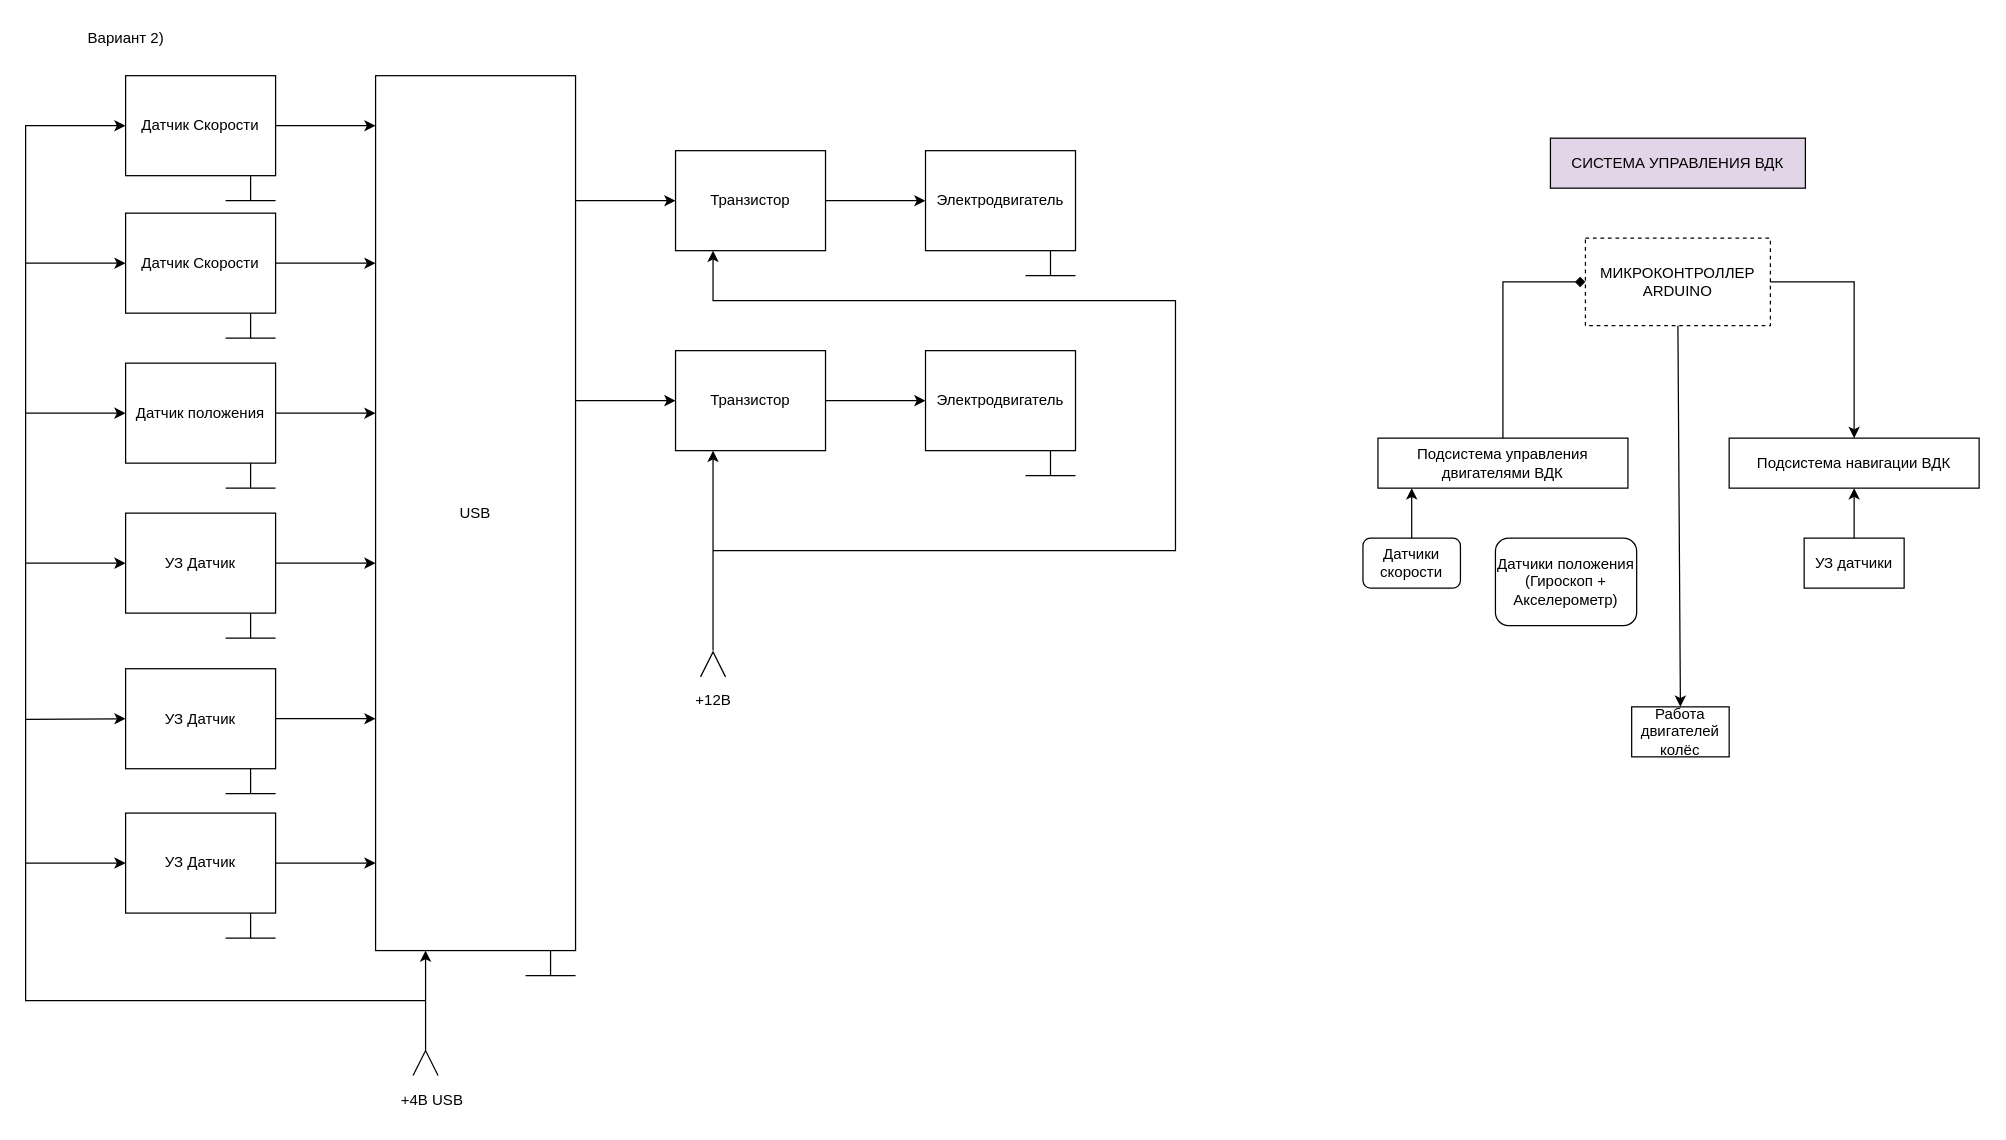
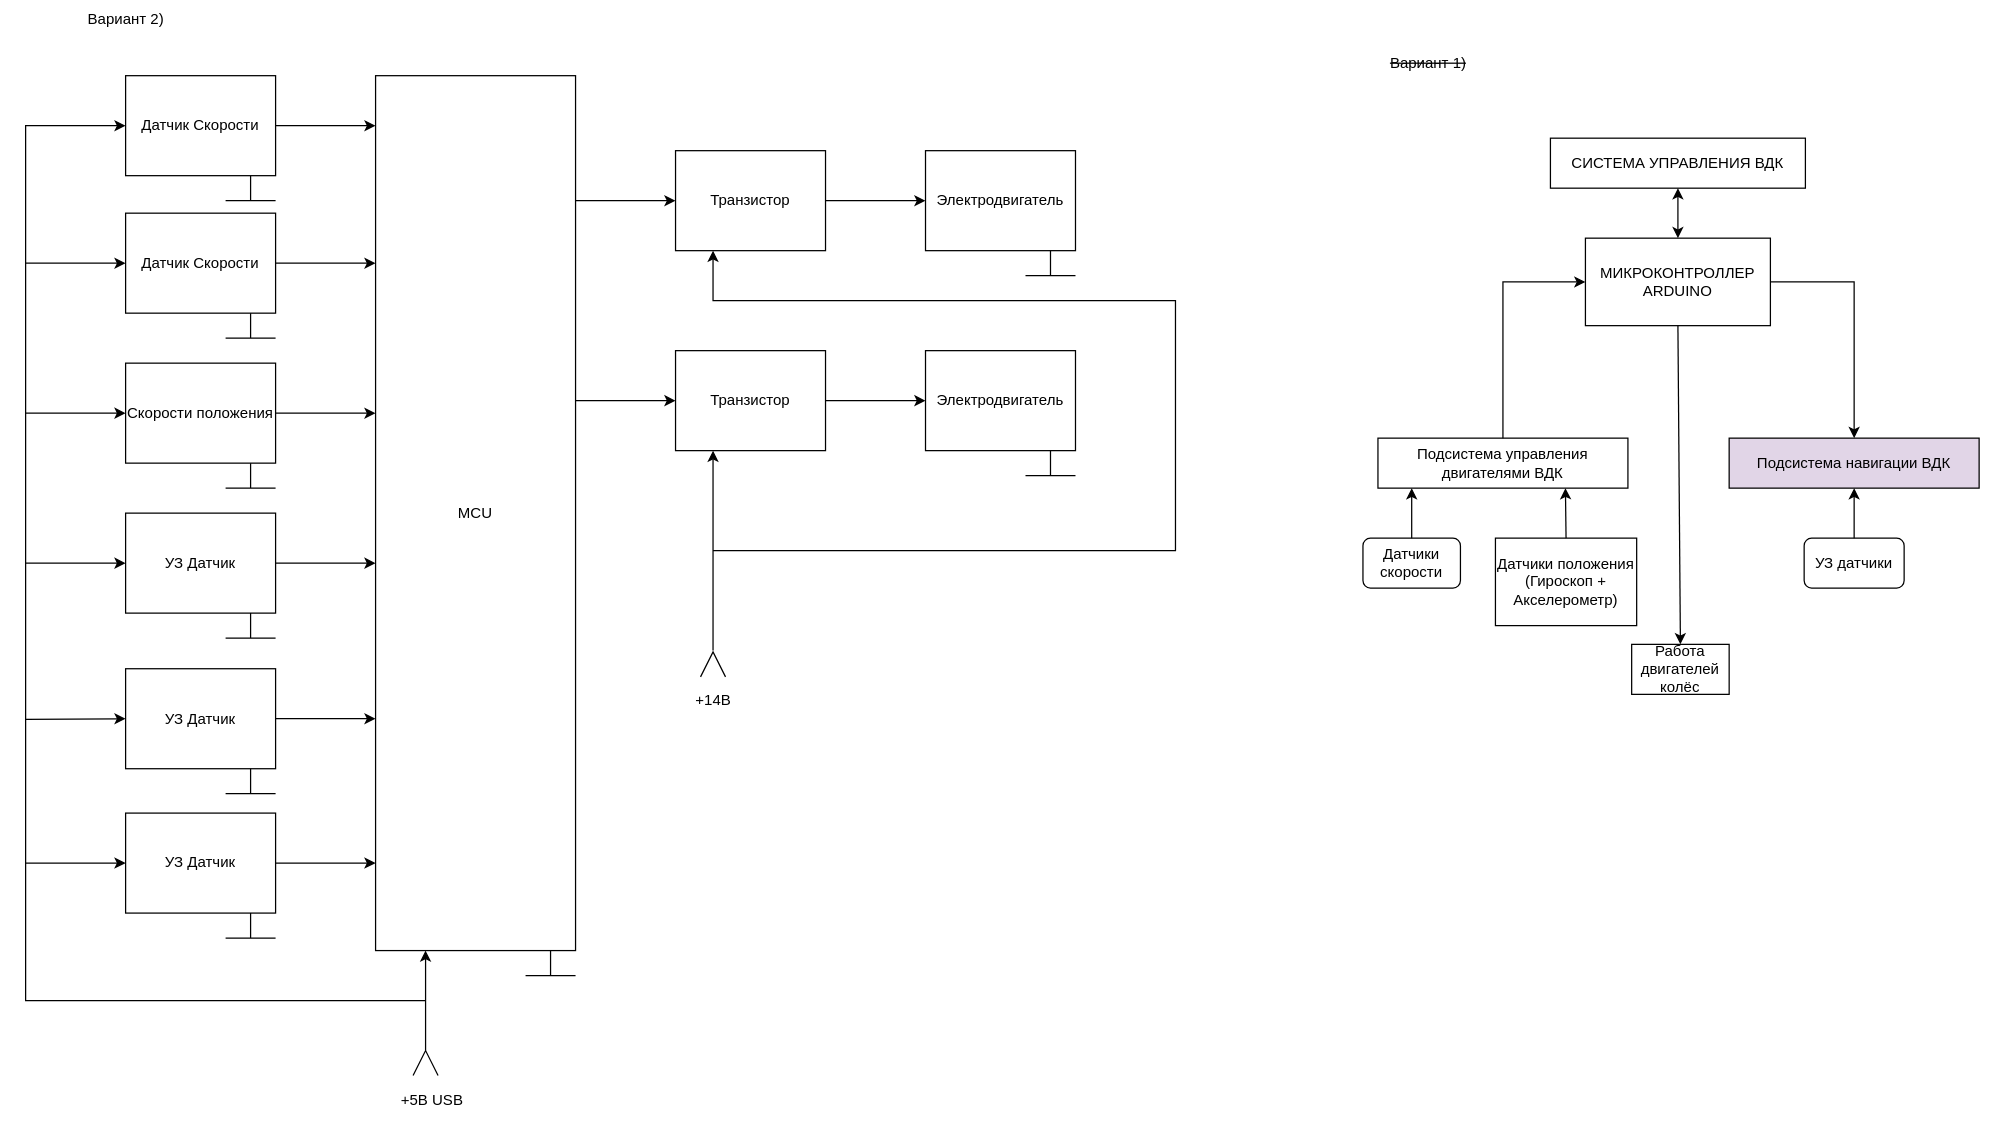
(126, 38) -> (126, 19)
none -> (1428, 63)
(1678, 163) -> (1678, 163)
none -> (1678, 213)
(1575, 282) -> (1576, 282)
(1678, 282) -> (1678, 282)
(201, 413) -> (201, 413)
(1854, 463) -> (1854, 463)
(476, 513) -> (476, 513)
none -> (1566, 517)
(1854, 563) -> (1854, 563)
(1566, 582) -> (1566, 582)
(714, 701) -> (714, 701)
(1681, 732) -> (1681, 669)
(433, 1101) -> (433, 1101)
